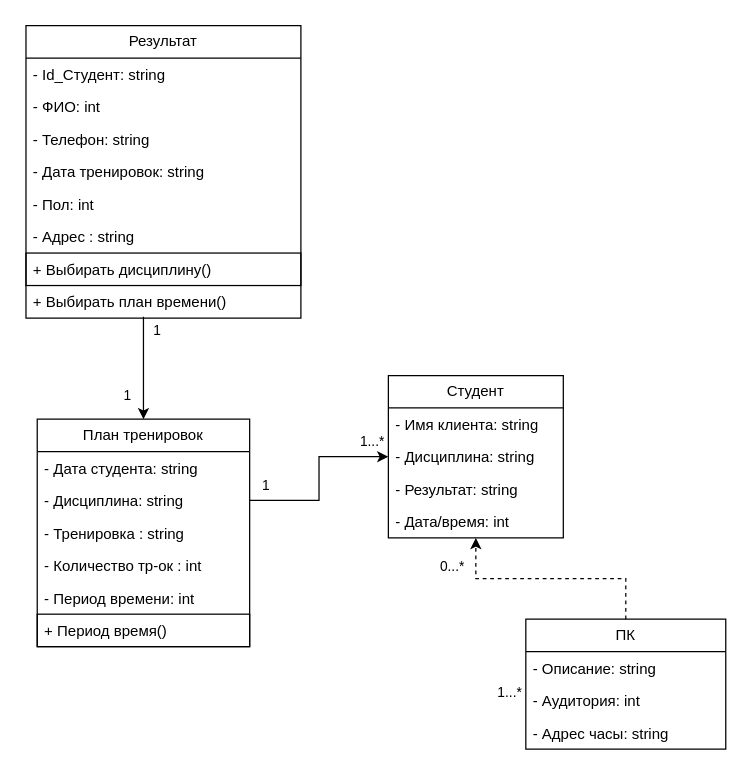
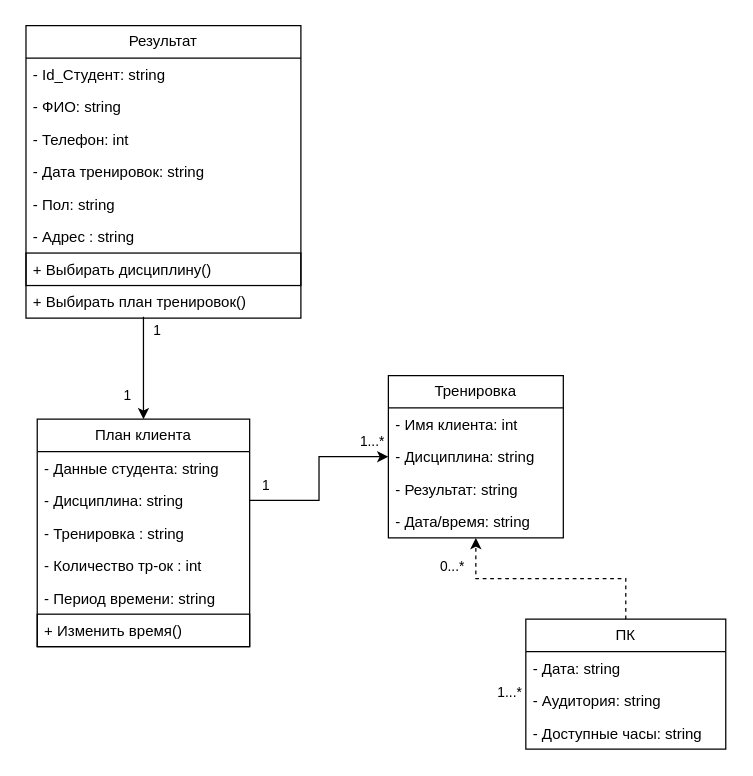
(67, 108) -> (80, 108)
(97, 141) -> (84, 141)
(67, 206) -> (80, 206)
(132, 303) -> (145, 303)
(476, 392) -> (476, 392)
(474, 426) -> (461, 426)
(143, 436) -> (143, 436)
(131, 470) -> (140, 470)
(459, 523) -> (472, 523)
(123, 600) -> (135, 600)
(108, 632) -> (116, 632)
(601, 670) -> (584, 670)
(593, 702) -> (605, 702)
(607, 735) -> (624, 735)
